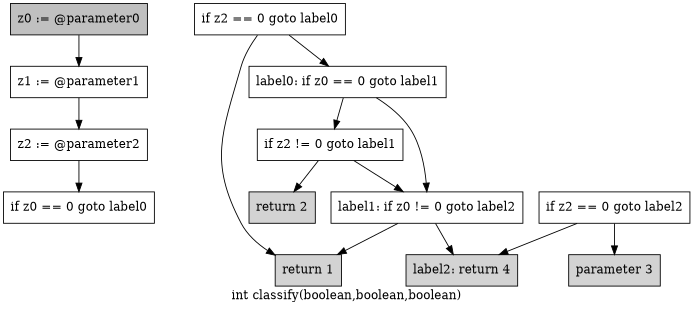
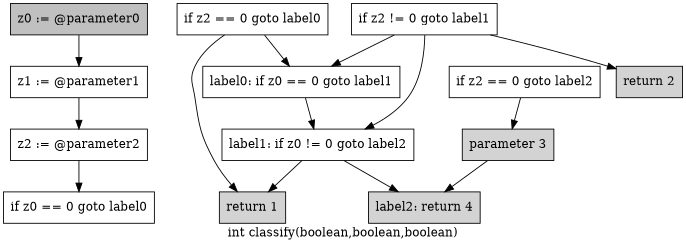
(340, 109) -> (367, 49)
(542, 237) -> (470, 174)
